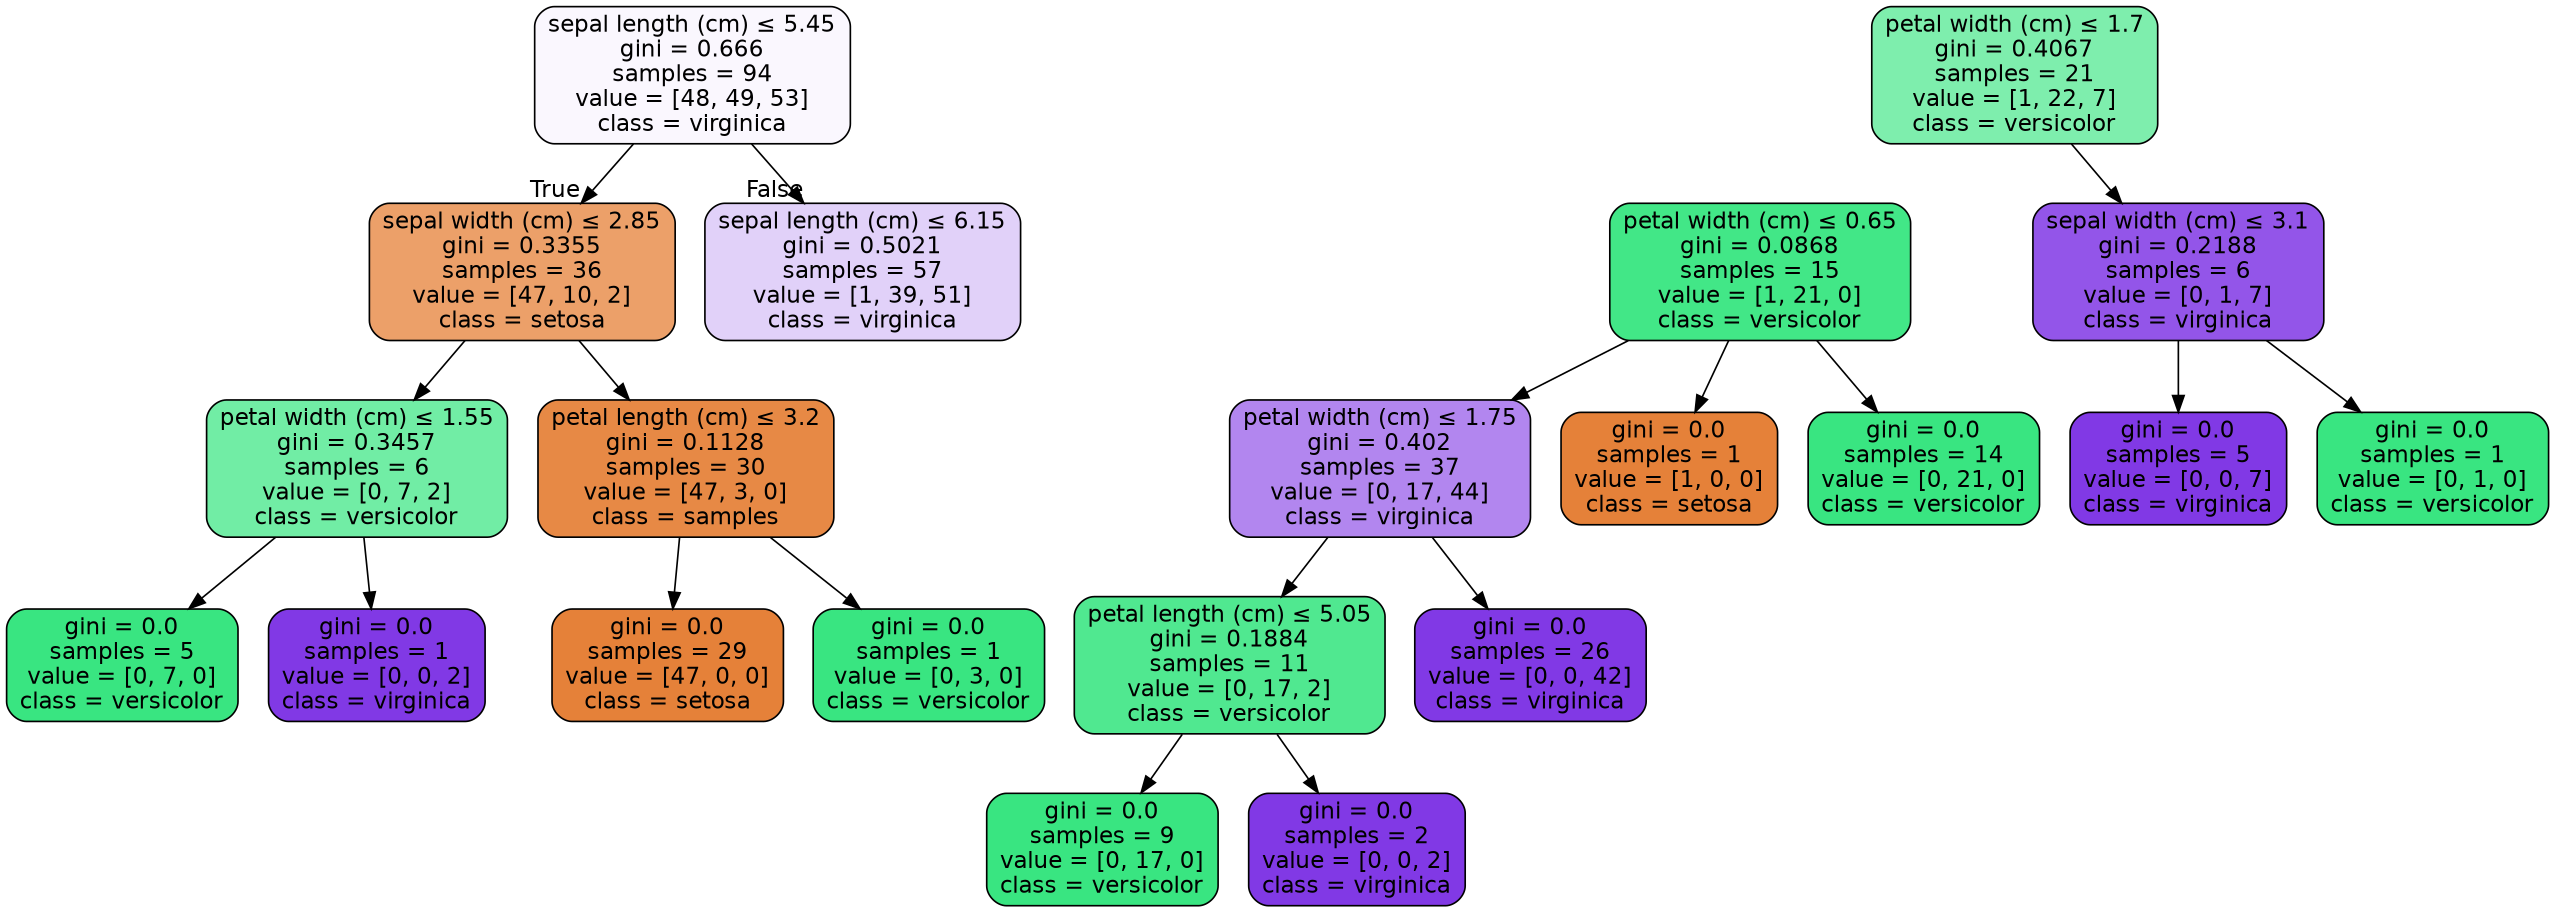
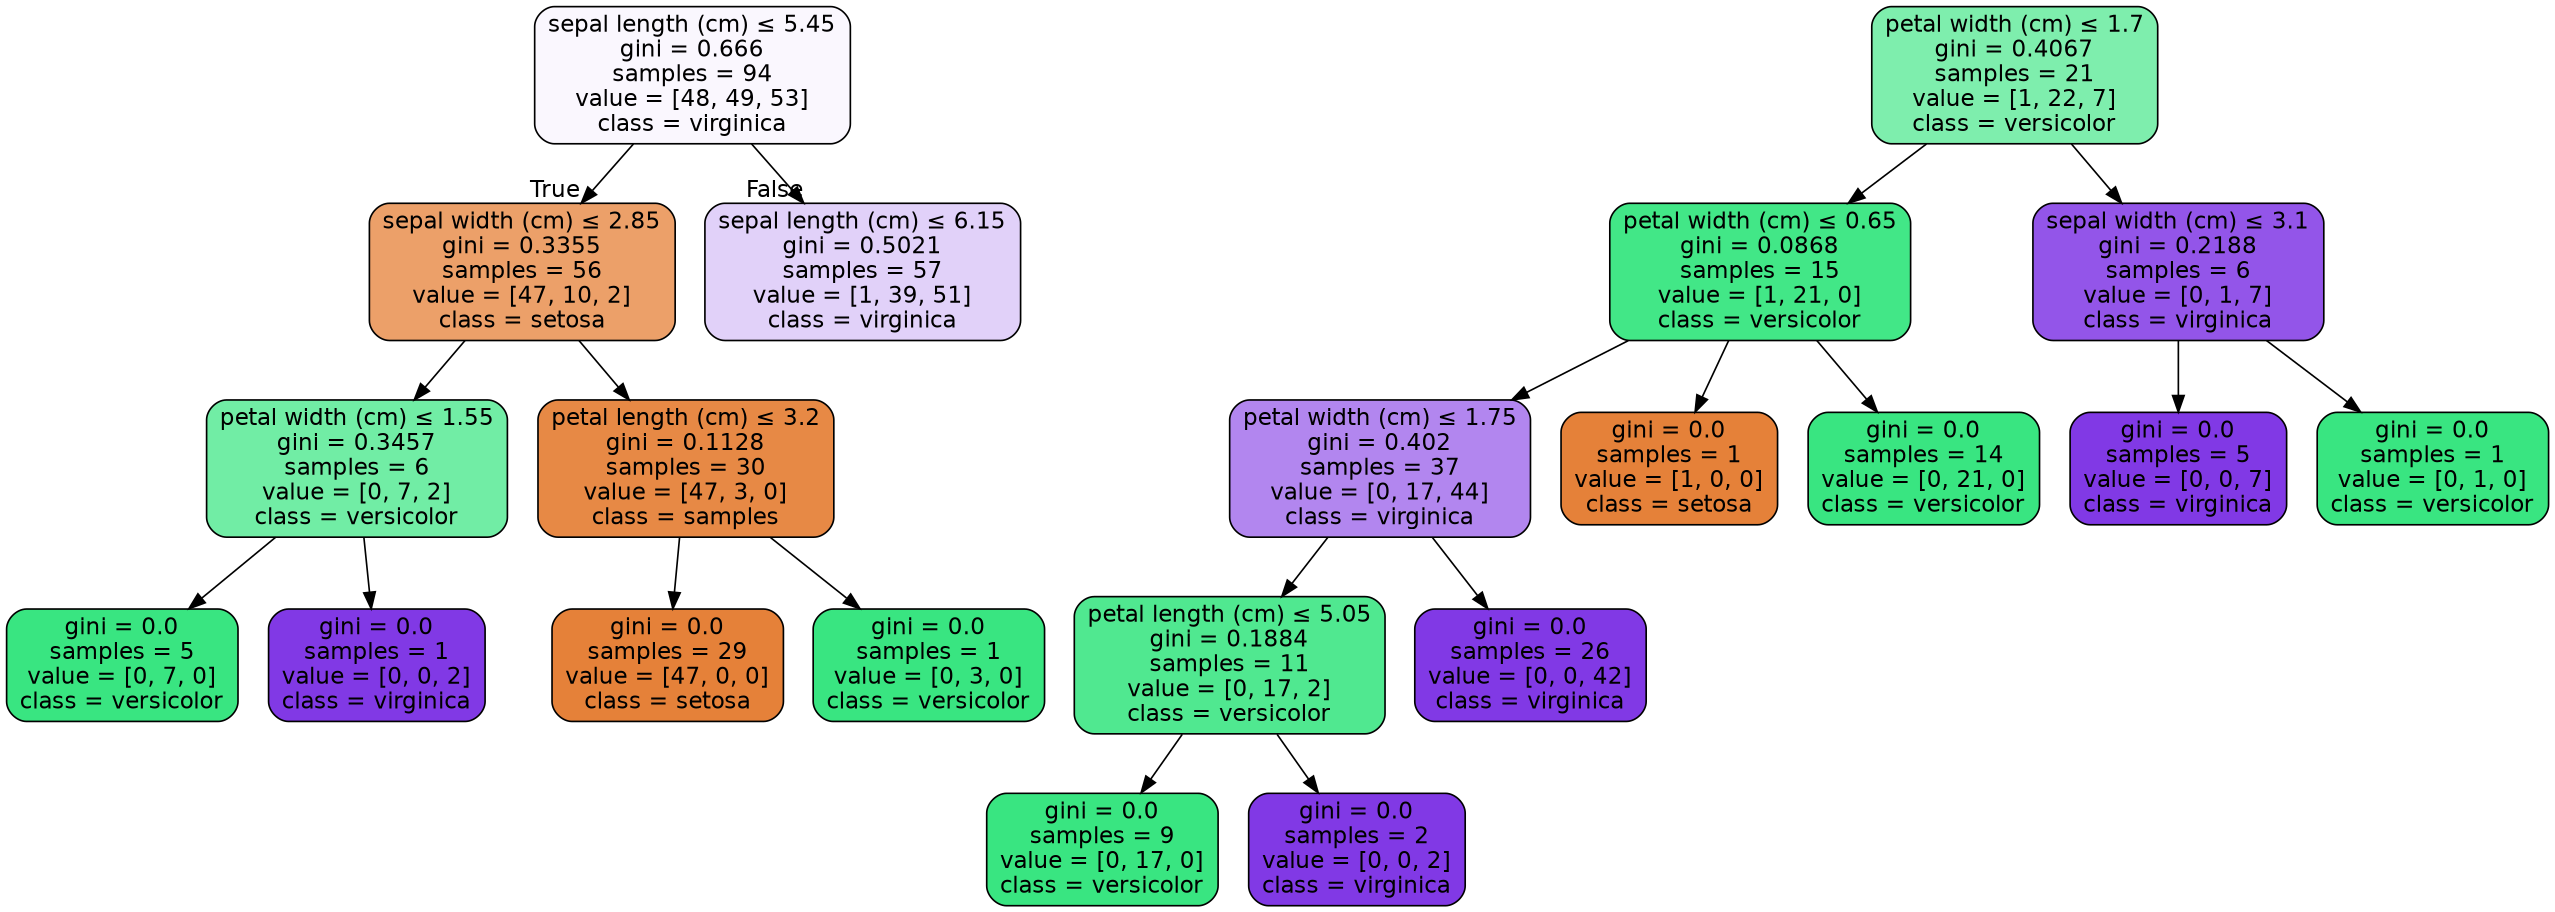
none -> (1894, 169)
(522, 271) -> (522, 271)
